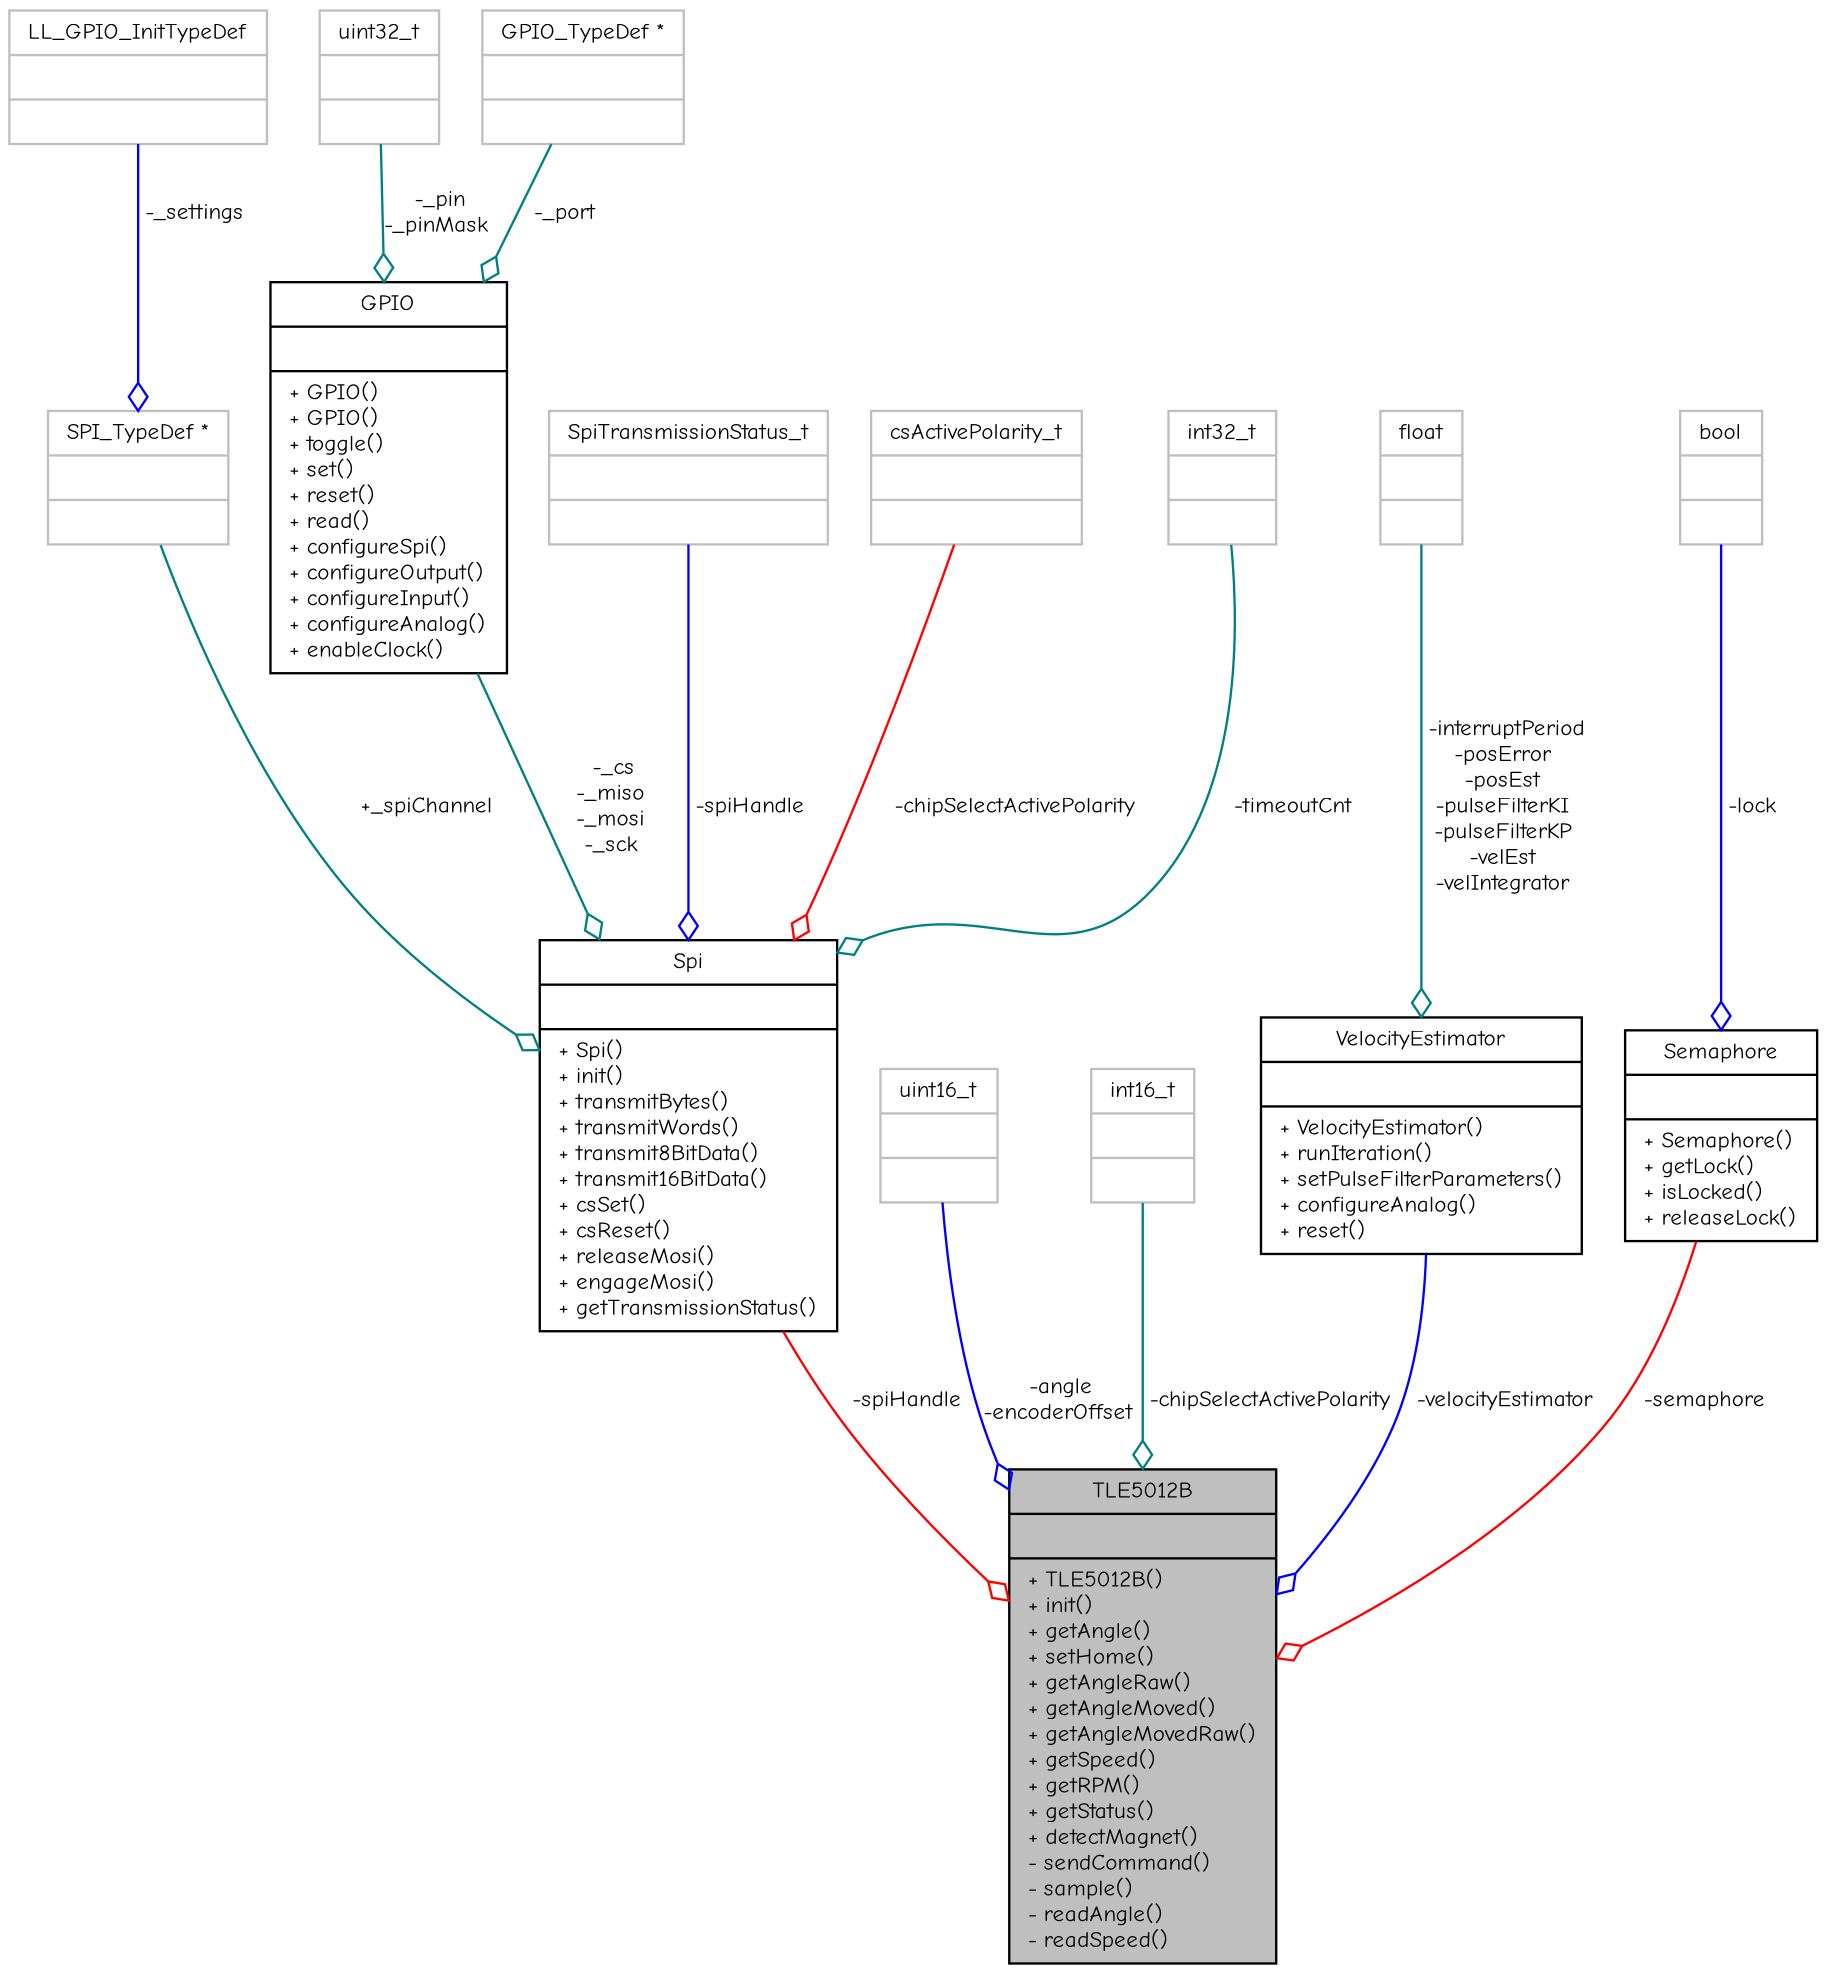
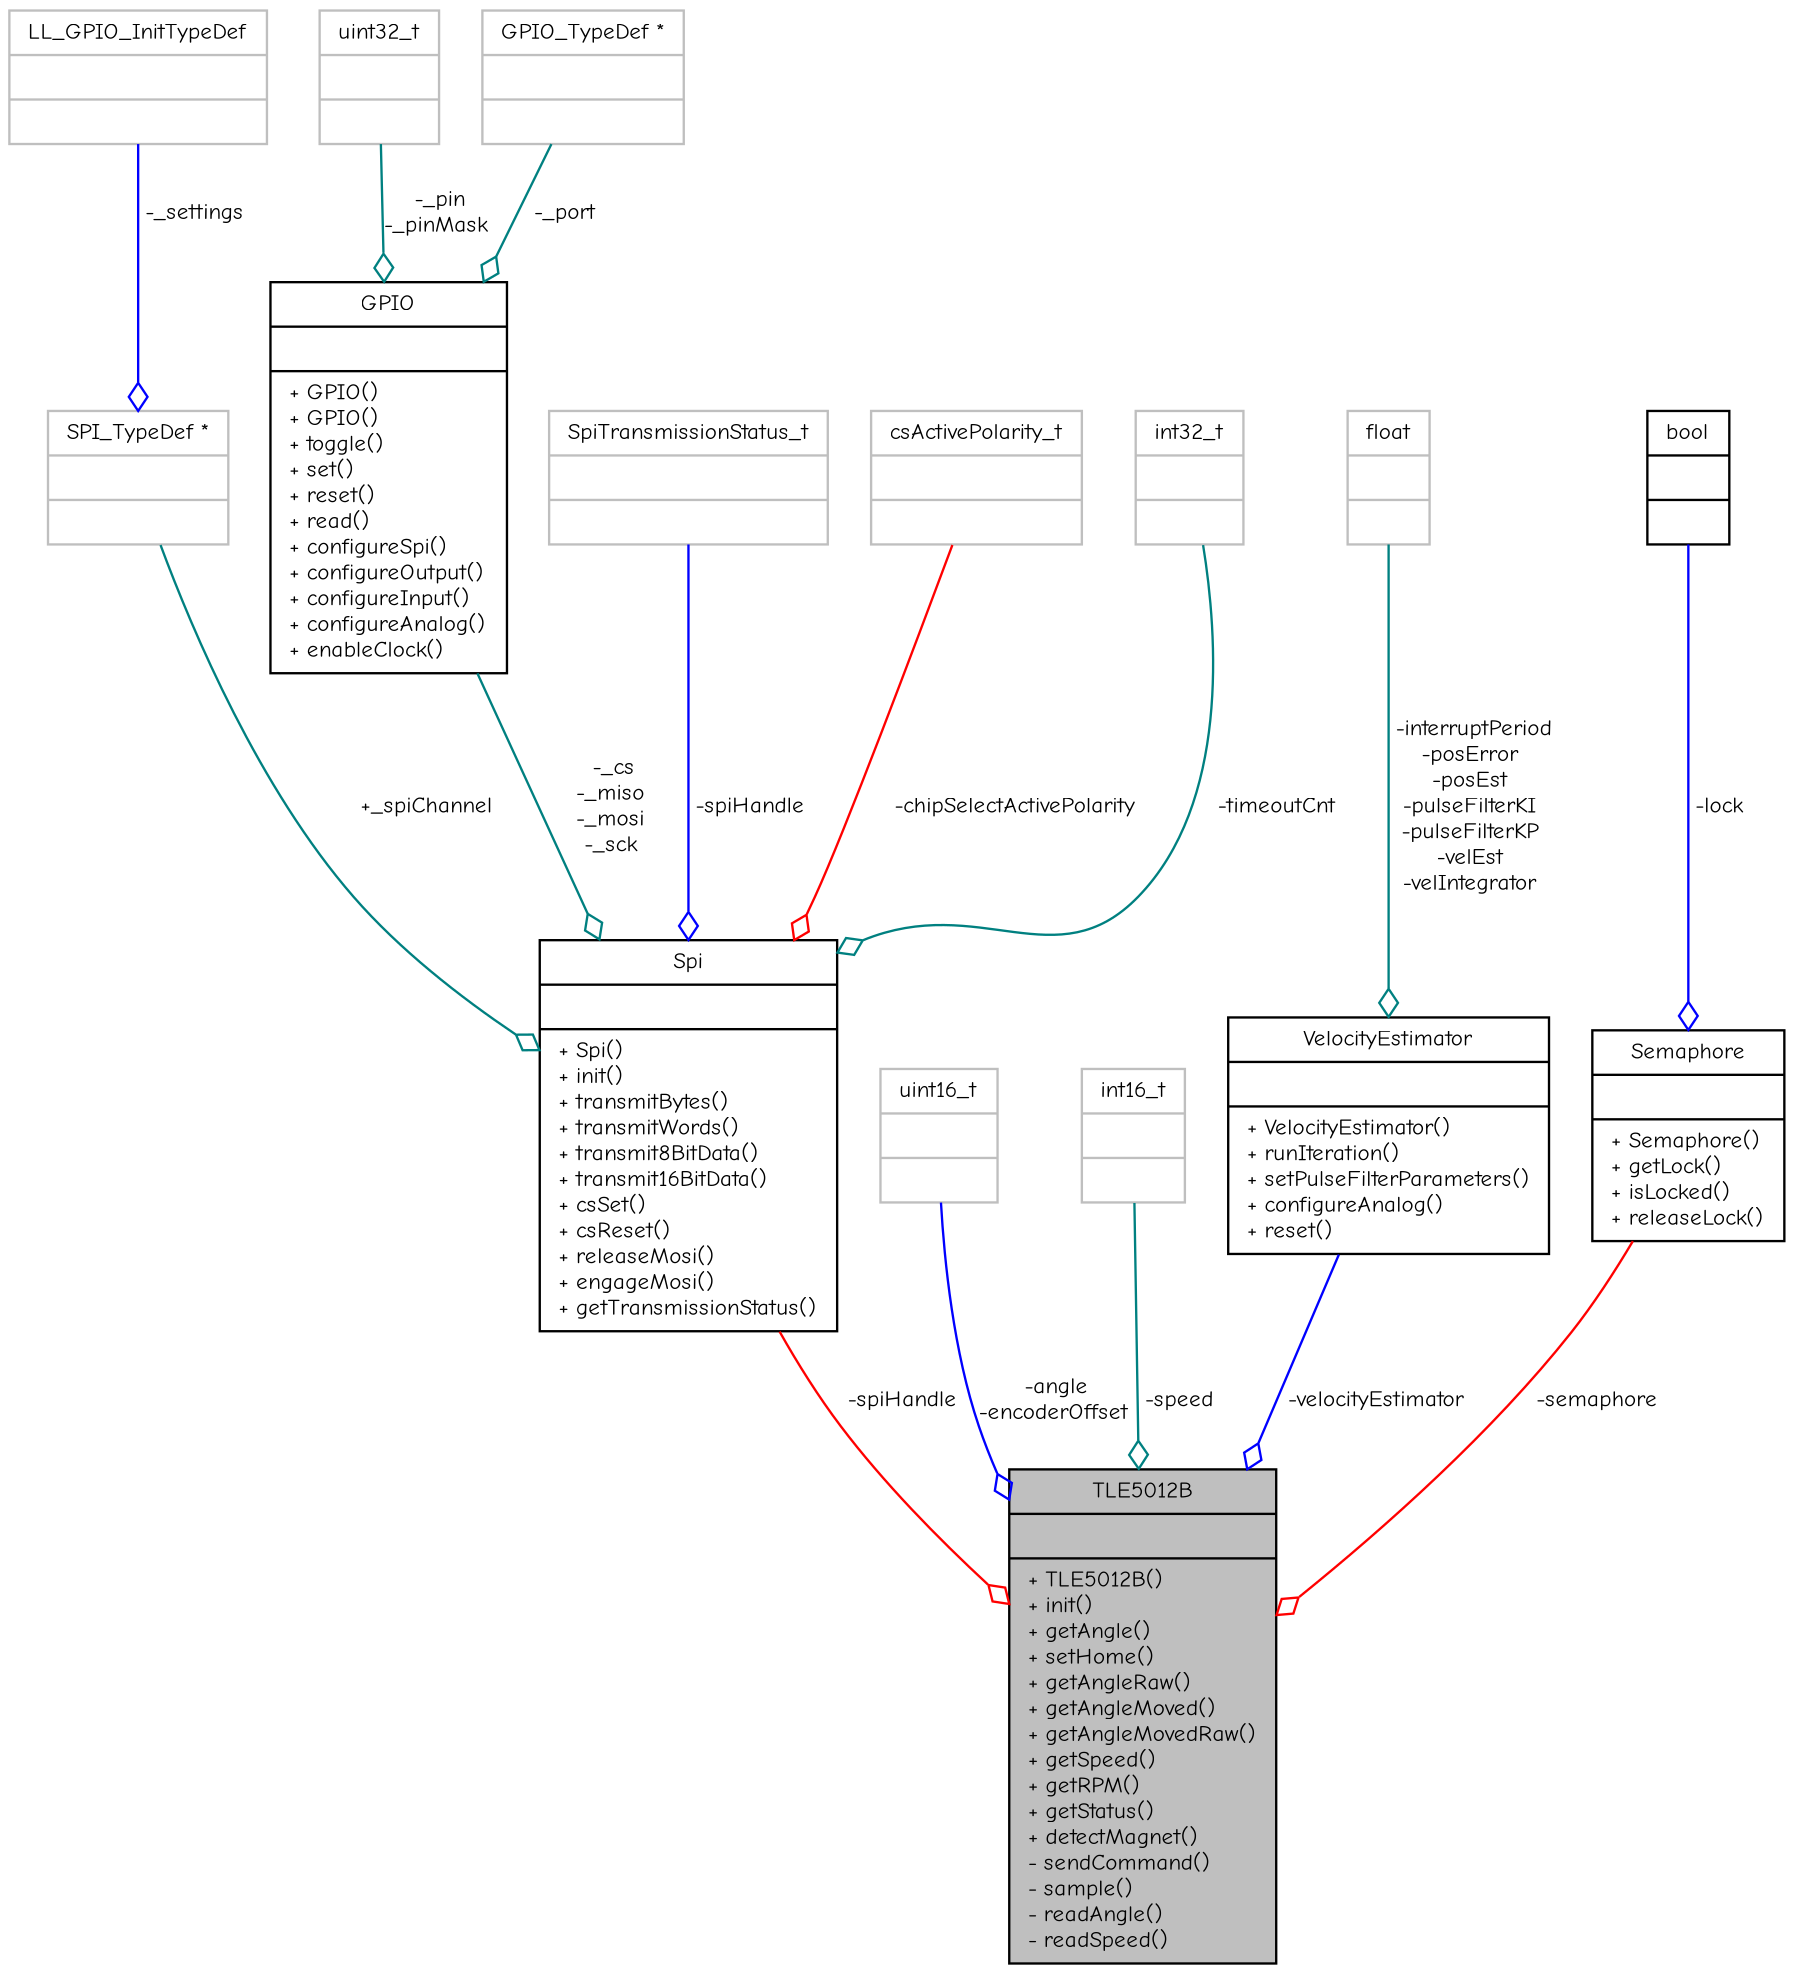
(1721, 478) -> (1688, 478)
(1267, 1400) -> (1177, 1400)
